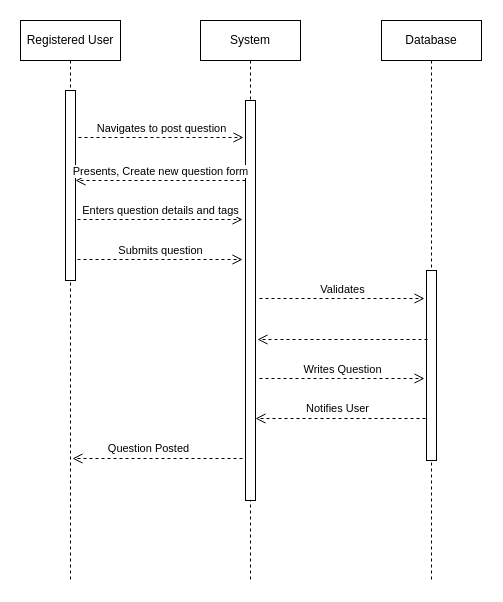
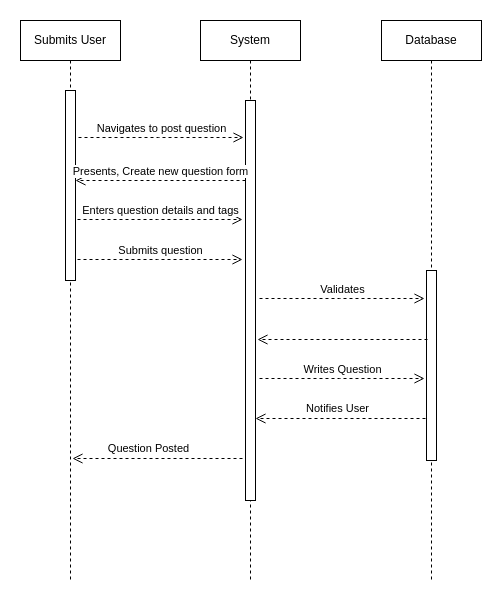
(71, 41) -> (71, 41)
